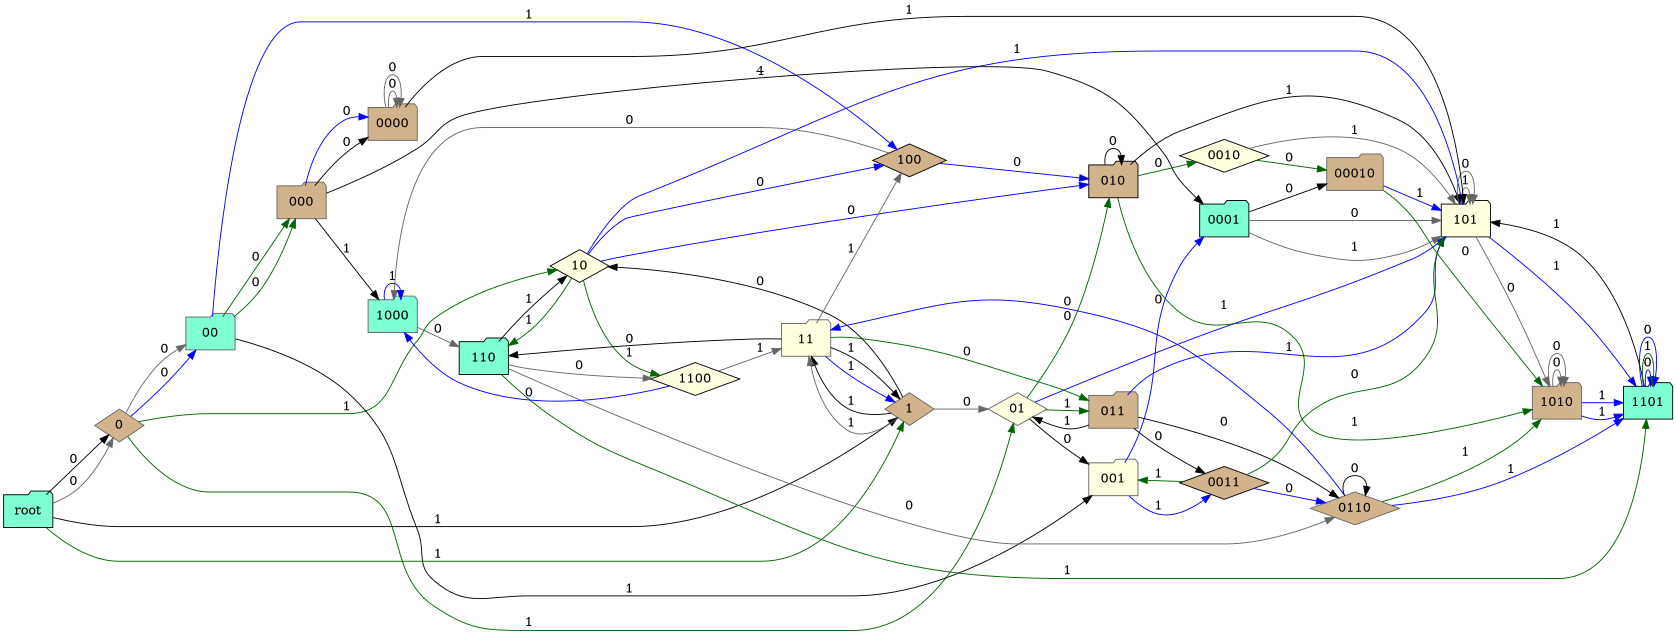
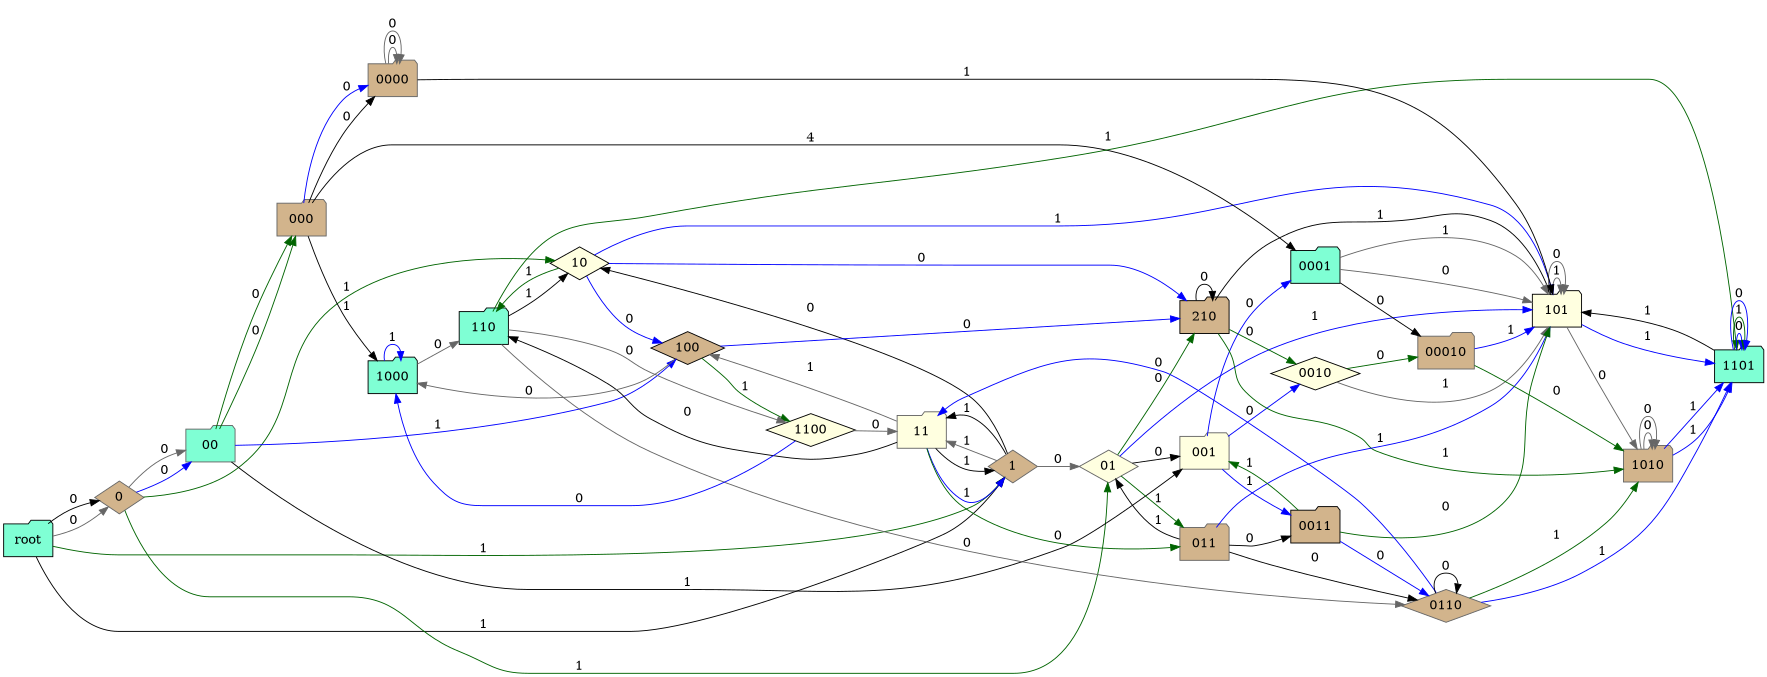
(1113, 181) -> (1204, 317)
(393, 316) -> (393, 377)
(606, 336) -> (739, 392)
(761, 348) -> (876, 425)
none -> (1260, 413)
(1224, 483) -> (1315, 527)
